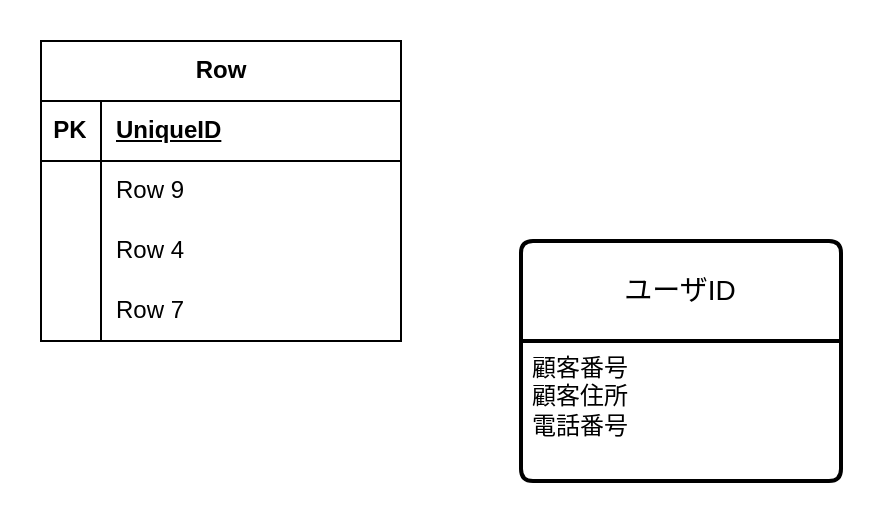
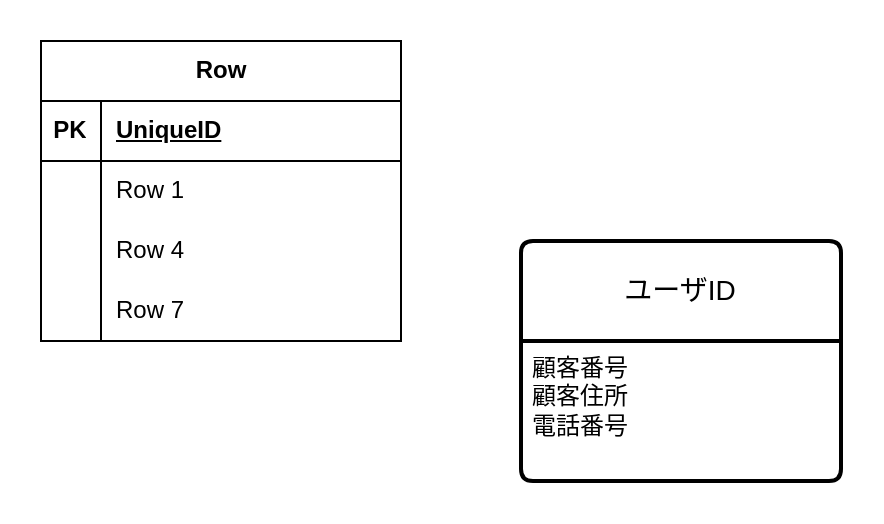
(147, 191) -> (147, 191)
